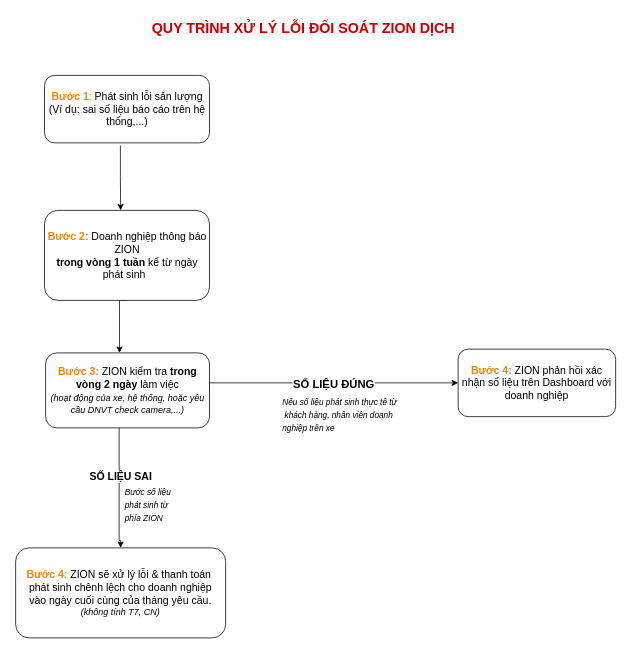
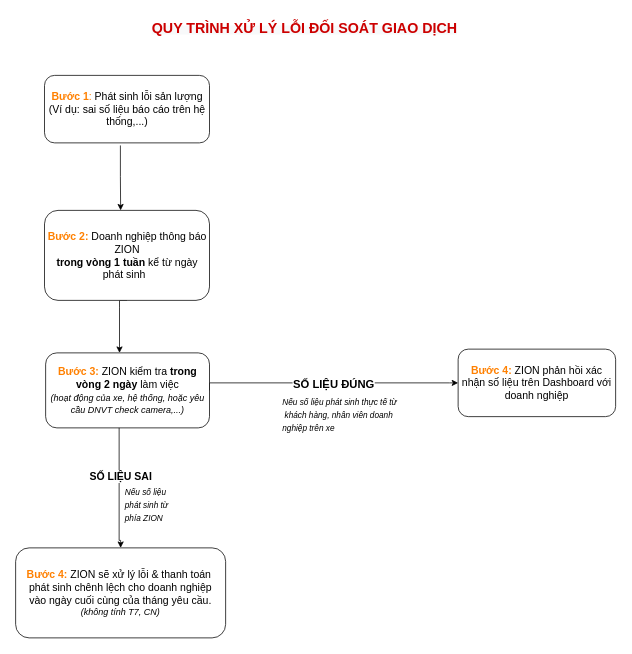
(231, 26) -> (231, 26)
(154, 511) -> (154, 505)
